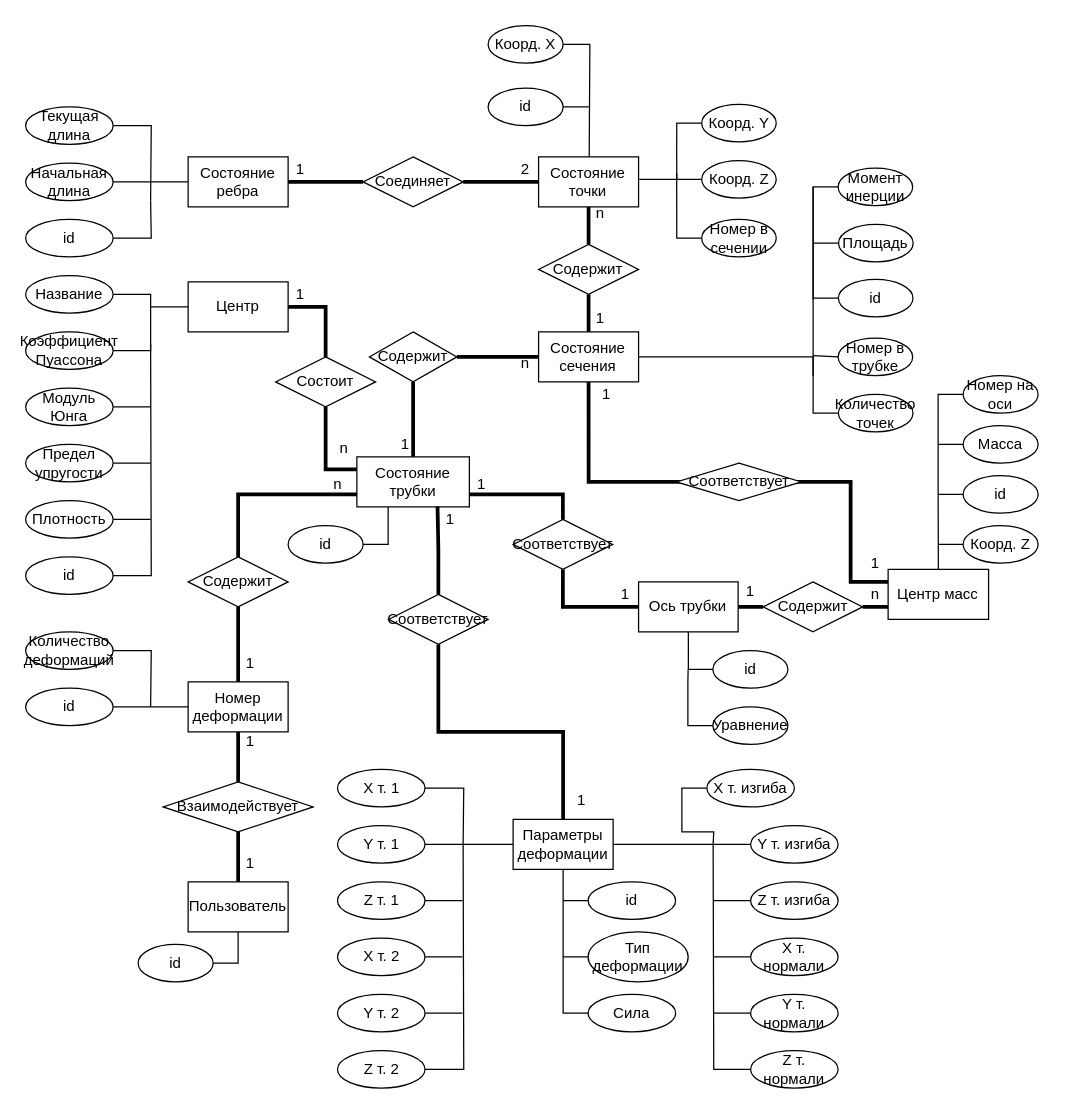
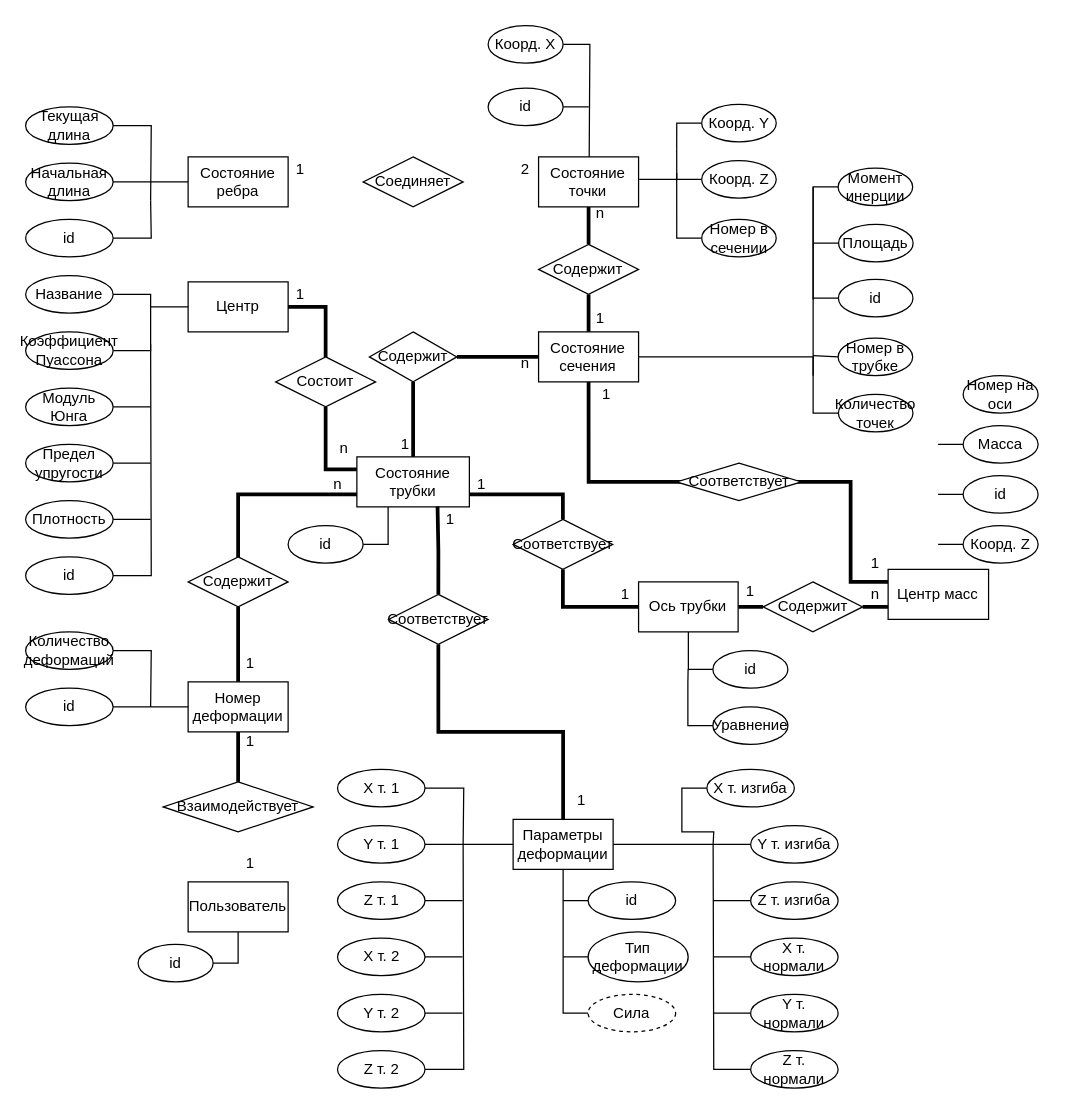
(326, 182) -> none
(500, 182) -> none
(938, 469) -> none
(238, 857) -> none
(632, 1013) -> (632, 1013)
